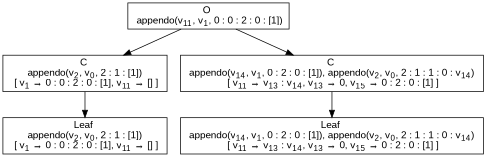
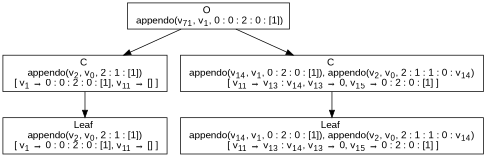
(188, 20) -> (188, 20)
